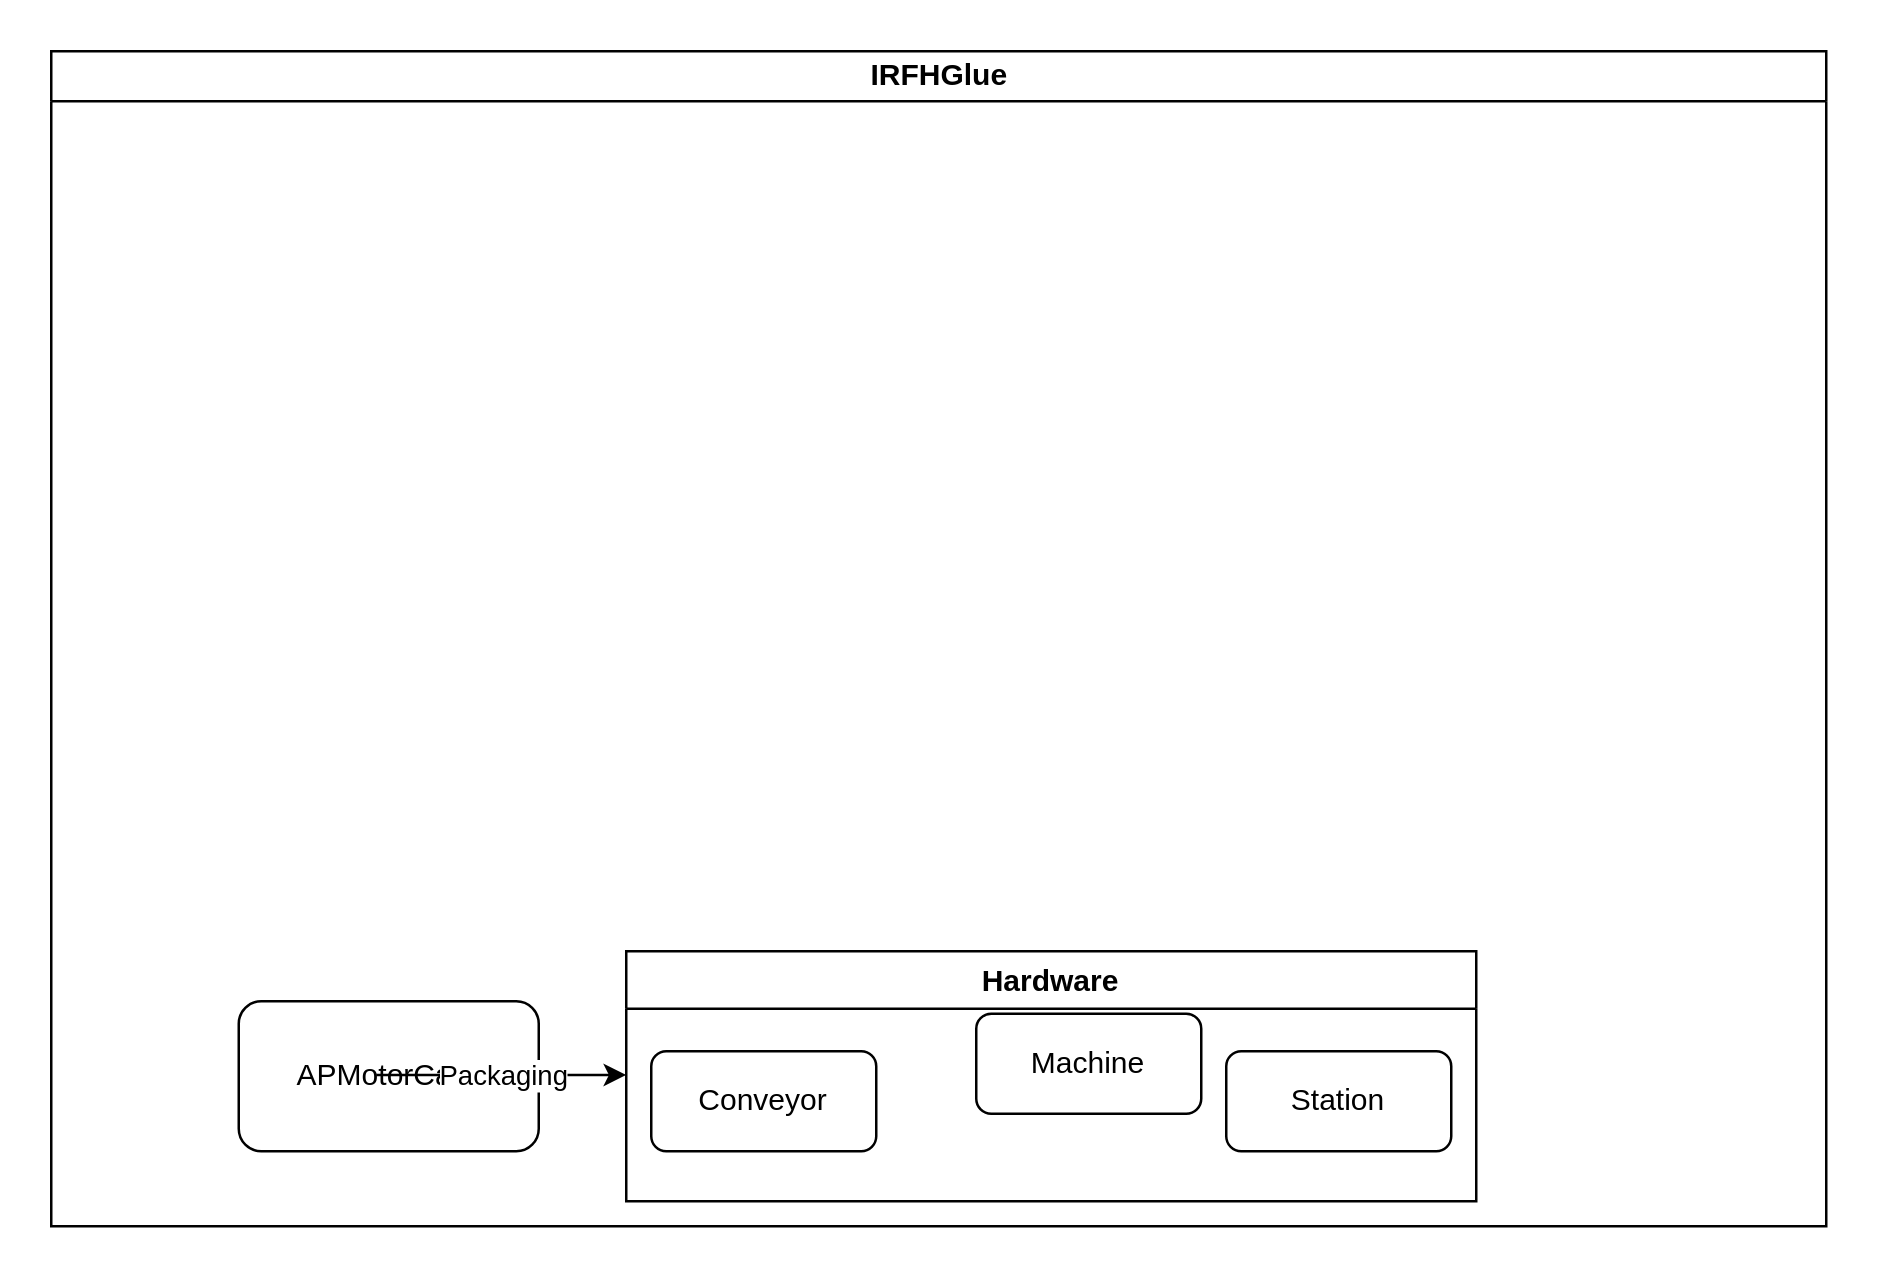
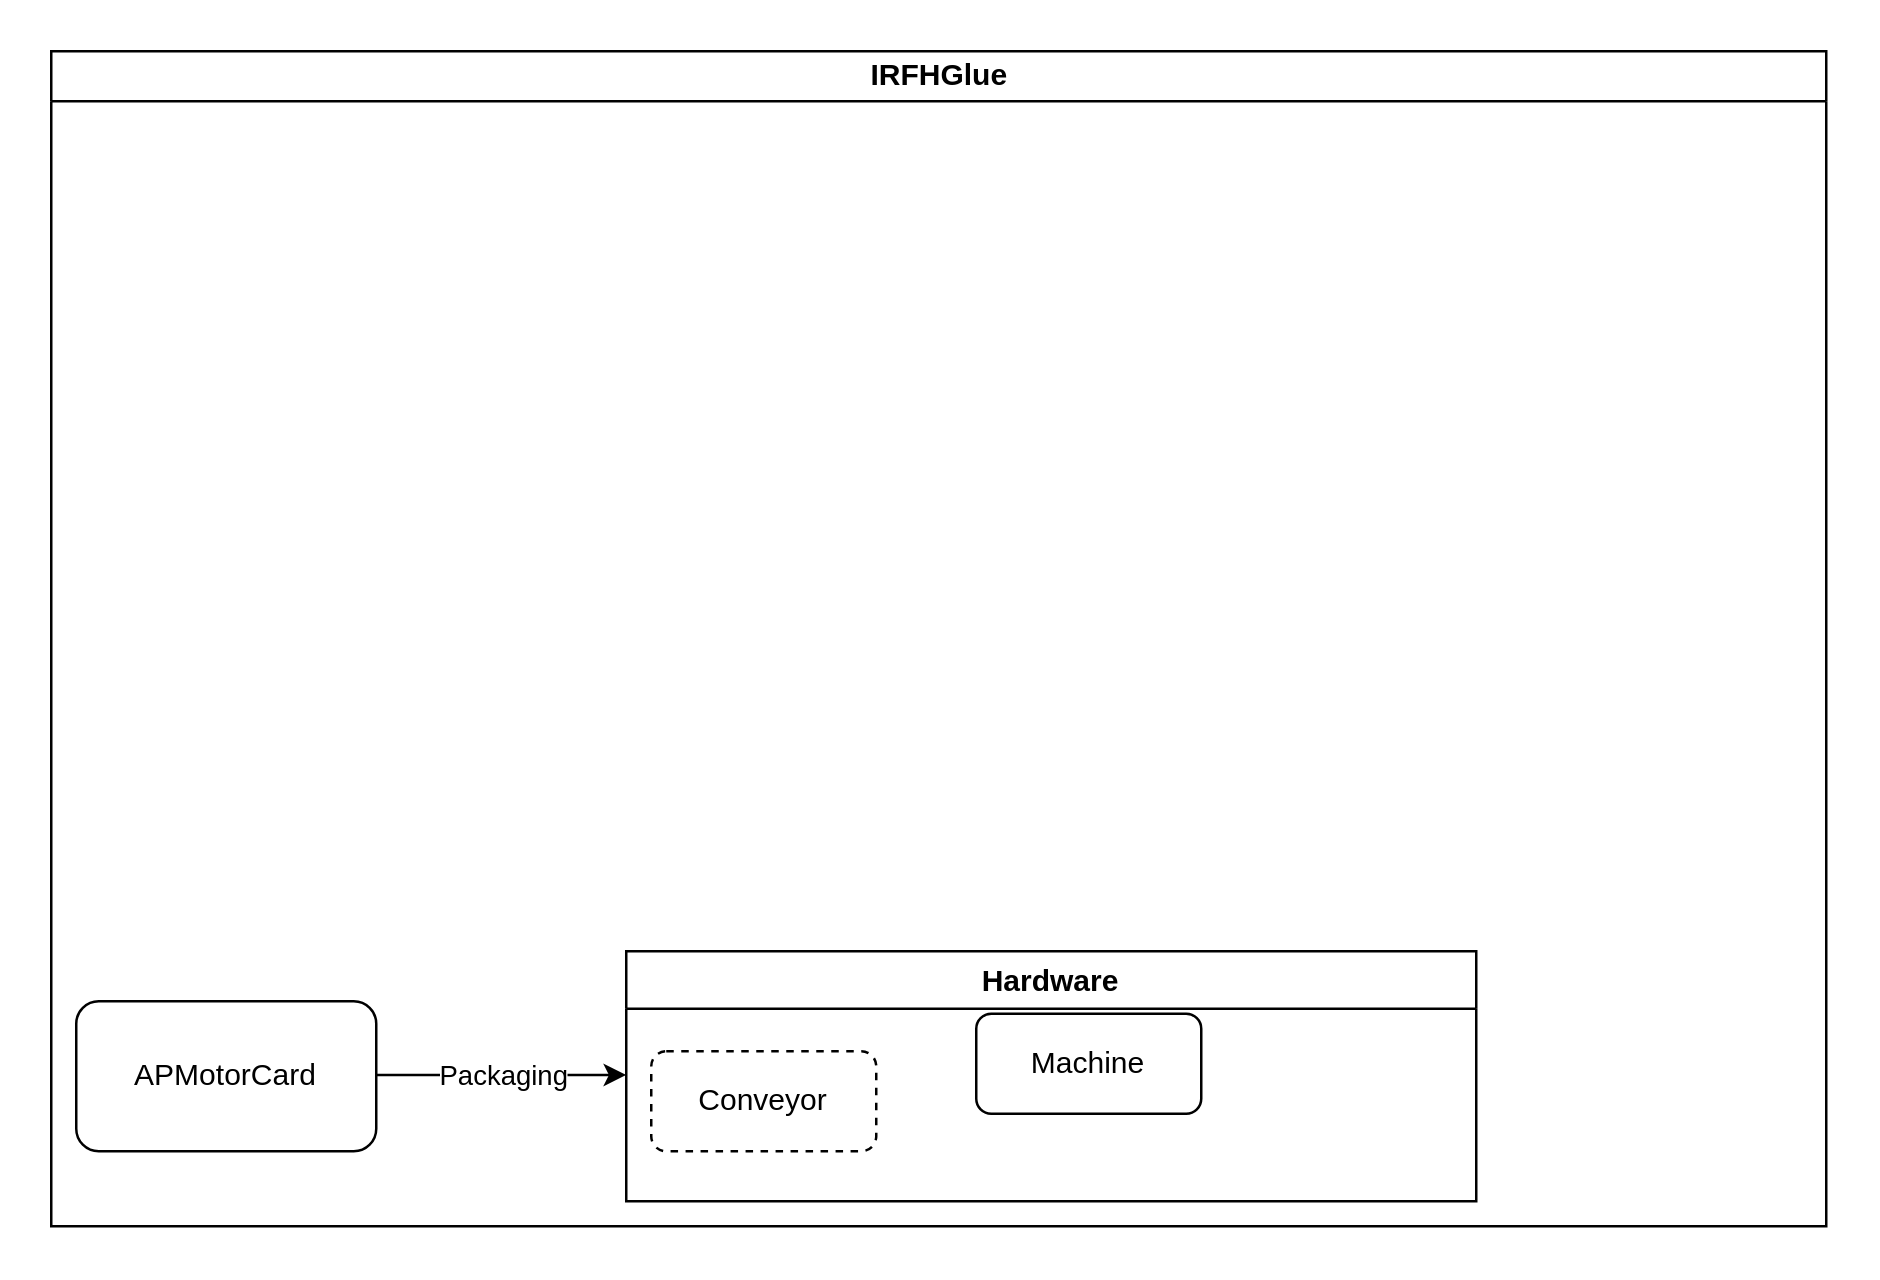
(389, 1076) -> (226, 1076)
(764, 1101) -> (764, 1101)
(1339, 1101) -> none
